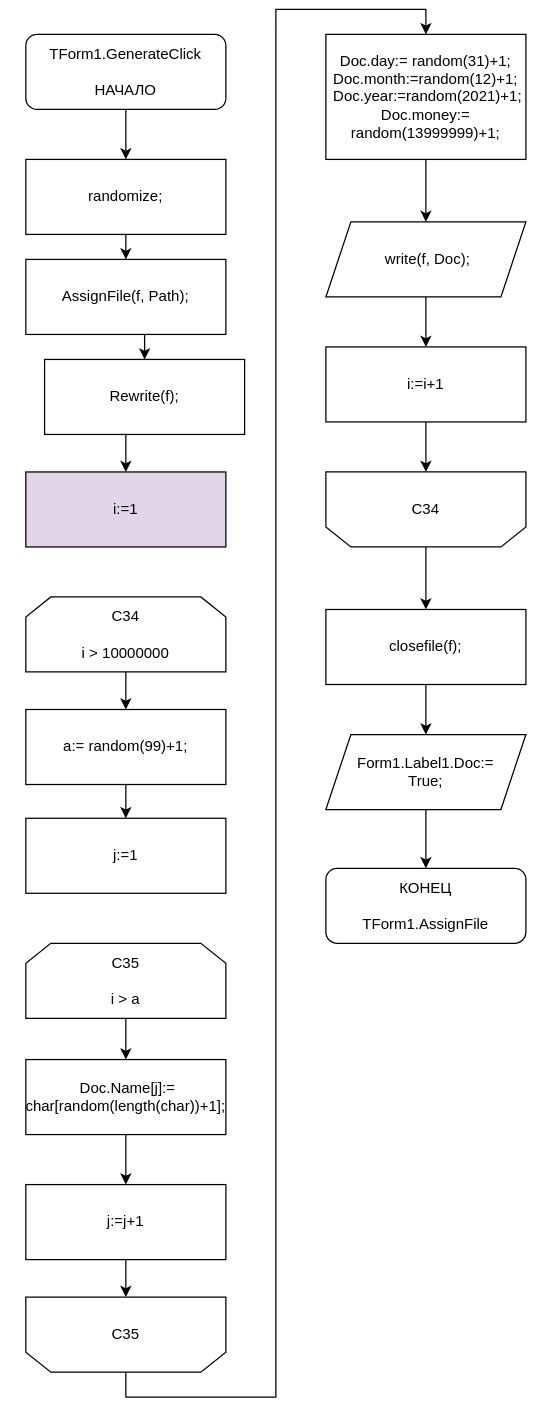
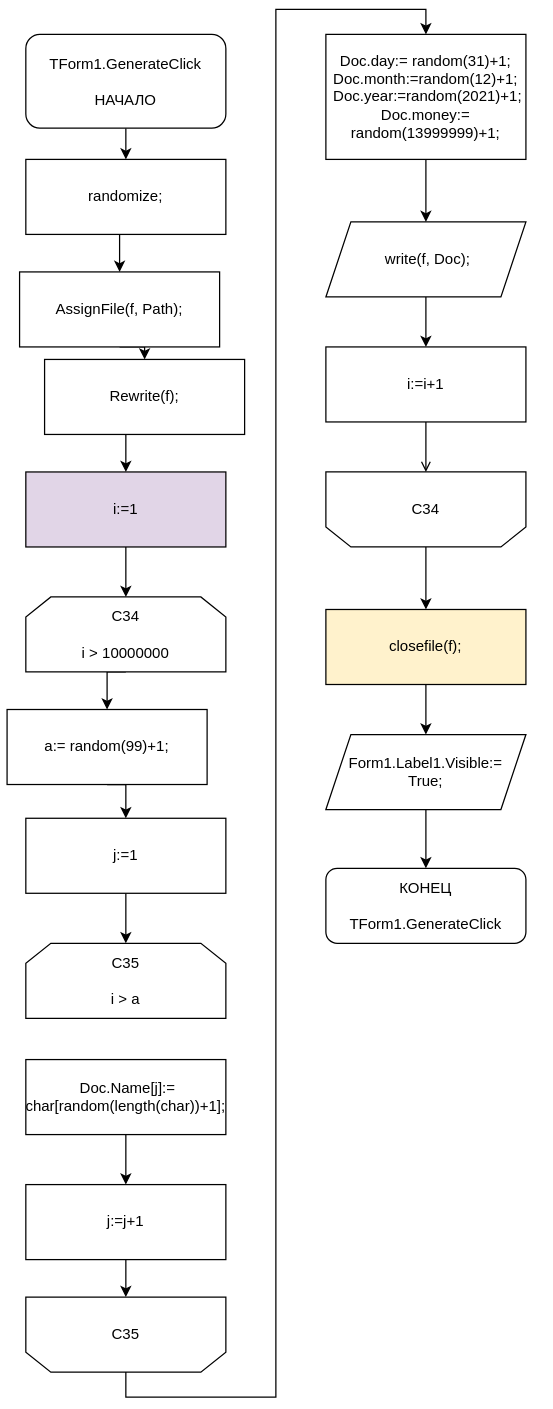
(126, 72) -> (126, 81)
(126, 297) -> (119, 309)
(426, 462) -> (426, 463)
none -> (126, 568)
(426, 647) -> (426, 647)
(126, 747) -> (107, 747)
(426, 772) -> (426, 772)
(426, 906) -> (426, 906)
none -> (126, 914)
(126, 1043) -> none
